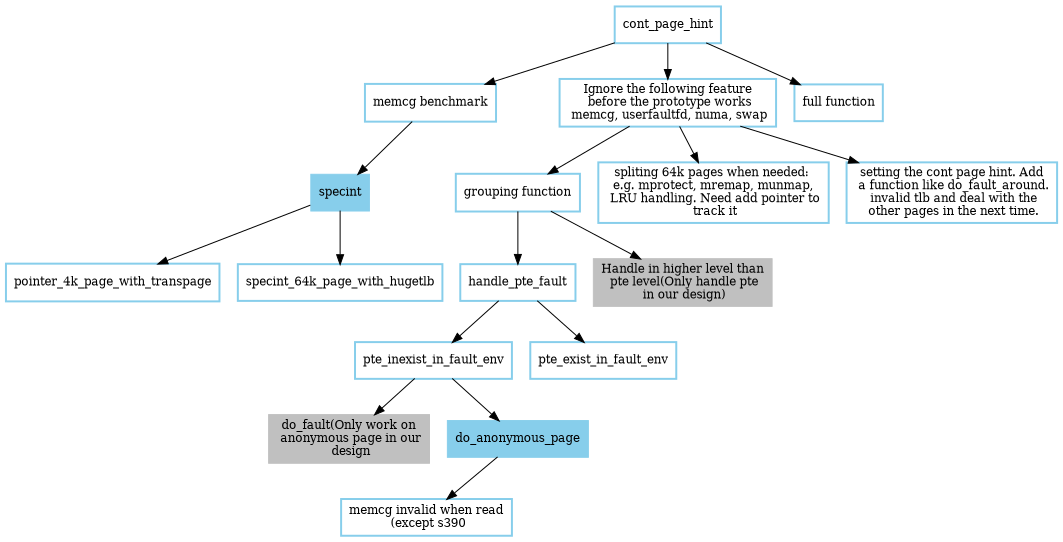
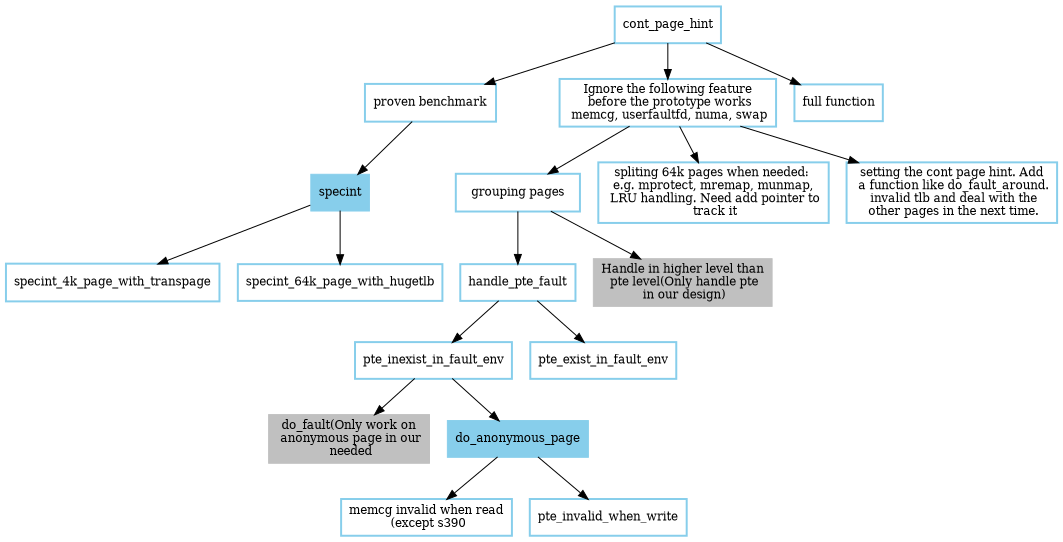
(430, 103) -> (430, 103)
(518, 193) -> (518, 193)
(113, 283) -> (113, 283)
(349, 439) -> (349, 439)
none -> (608, 517)
